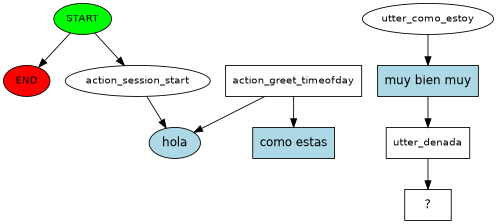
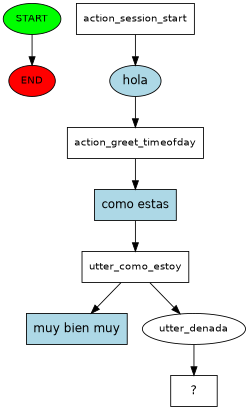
(428, 19) -> (135, 267)
(107, 46) -> none
(138, 81) -> (135, 19)
(428, 108) -> (162, 295)
(233, 112) -> (135, 108)
(428, 143) -> (194, 329)
none -> (135, 232)
